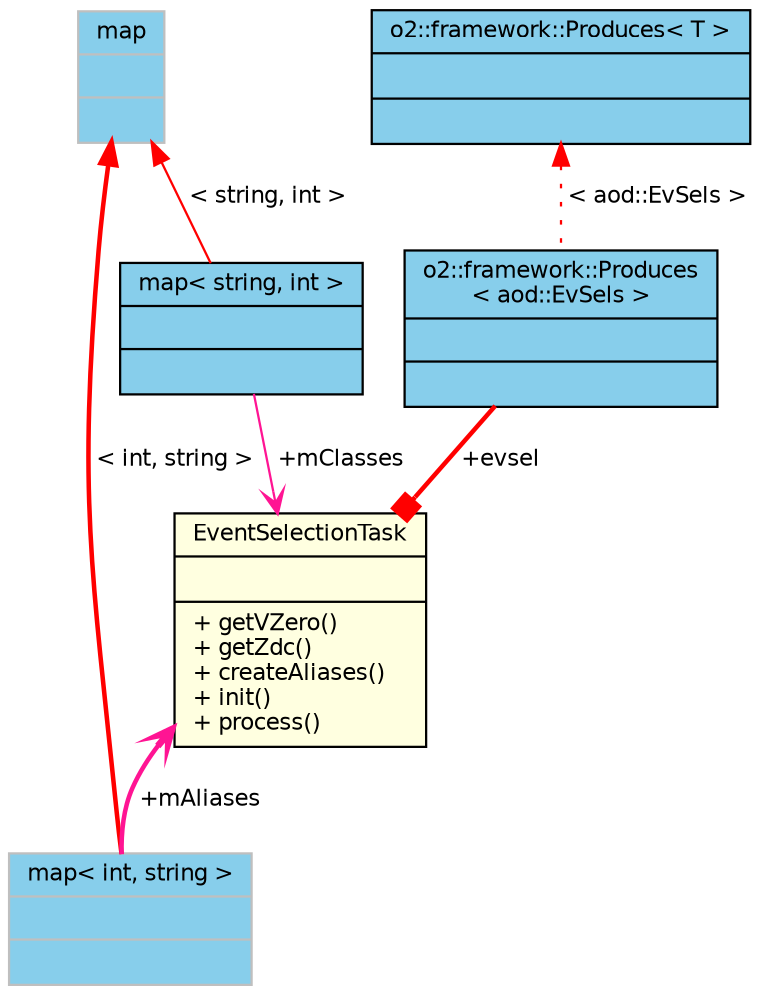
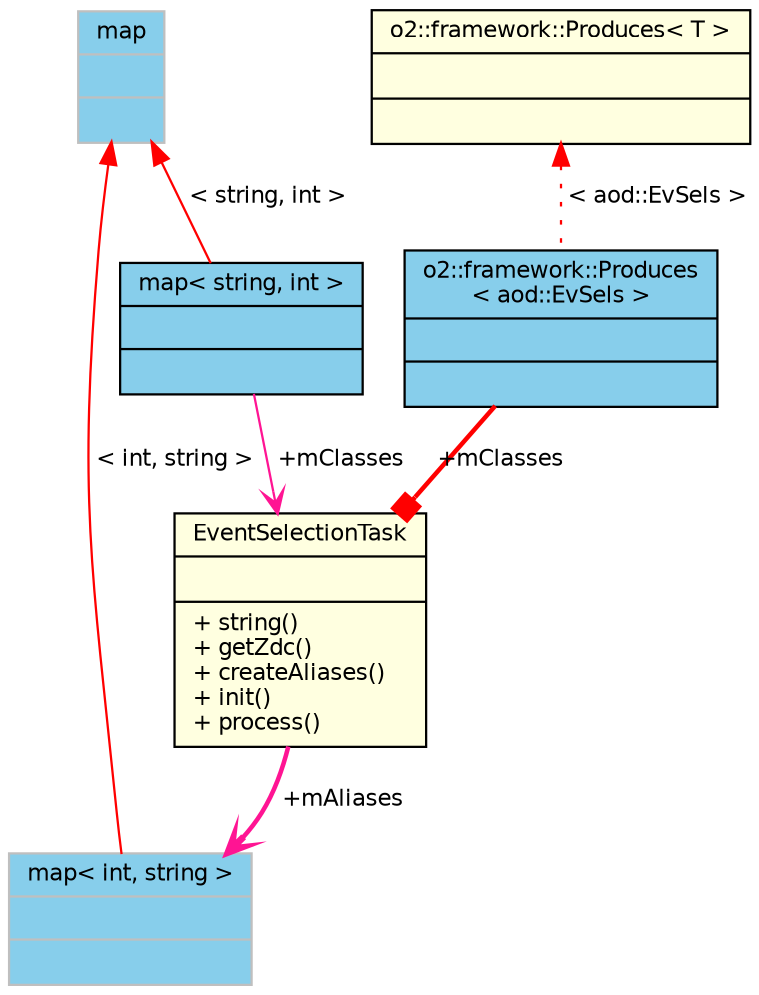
(561, 77) -> (561, 77)
(498, 460) -> (498, 460)
(90, 510) -> (90, 510)
(265, 623) -> (246, 623)
(129, 796) -> (271, 795)
